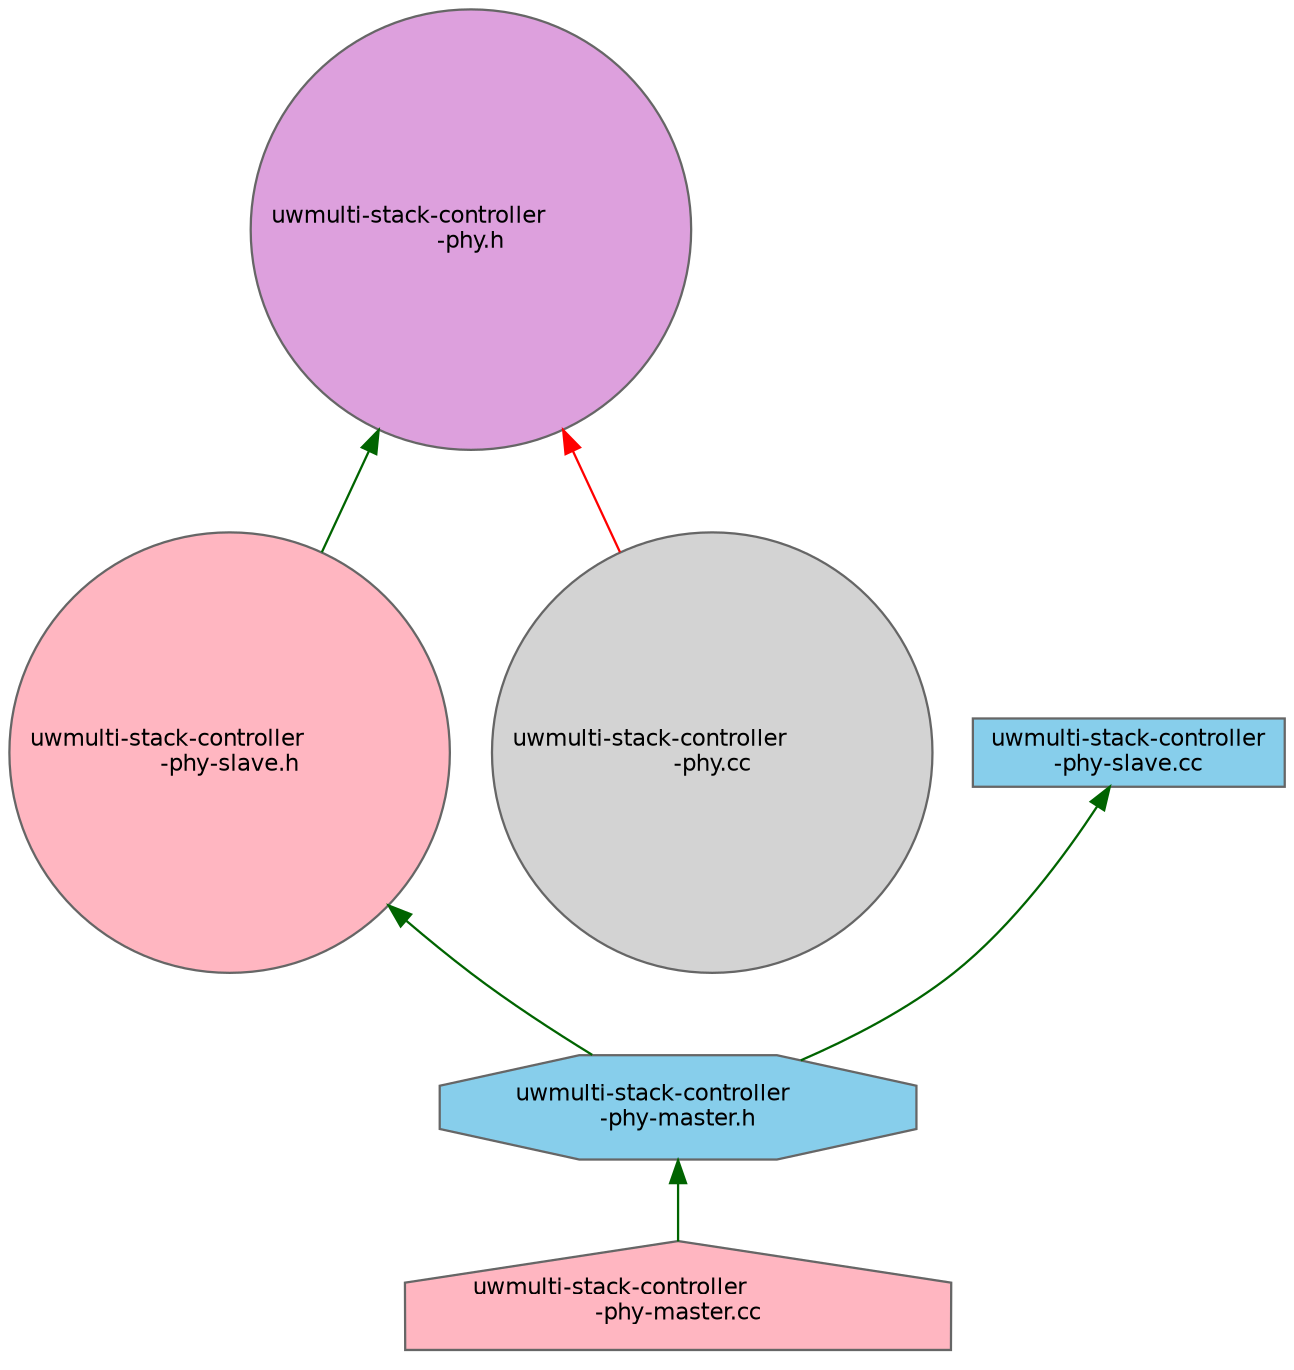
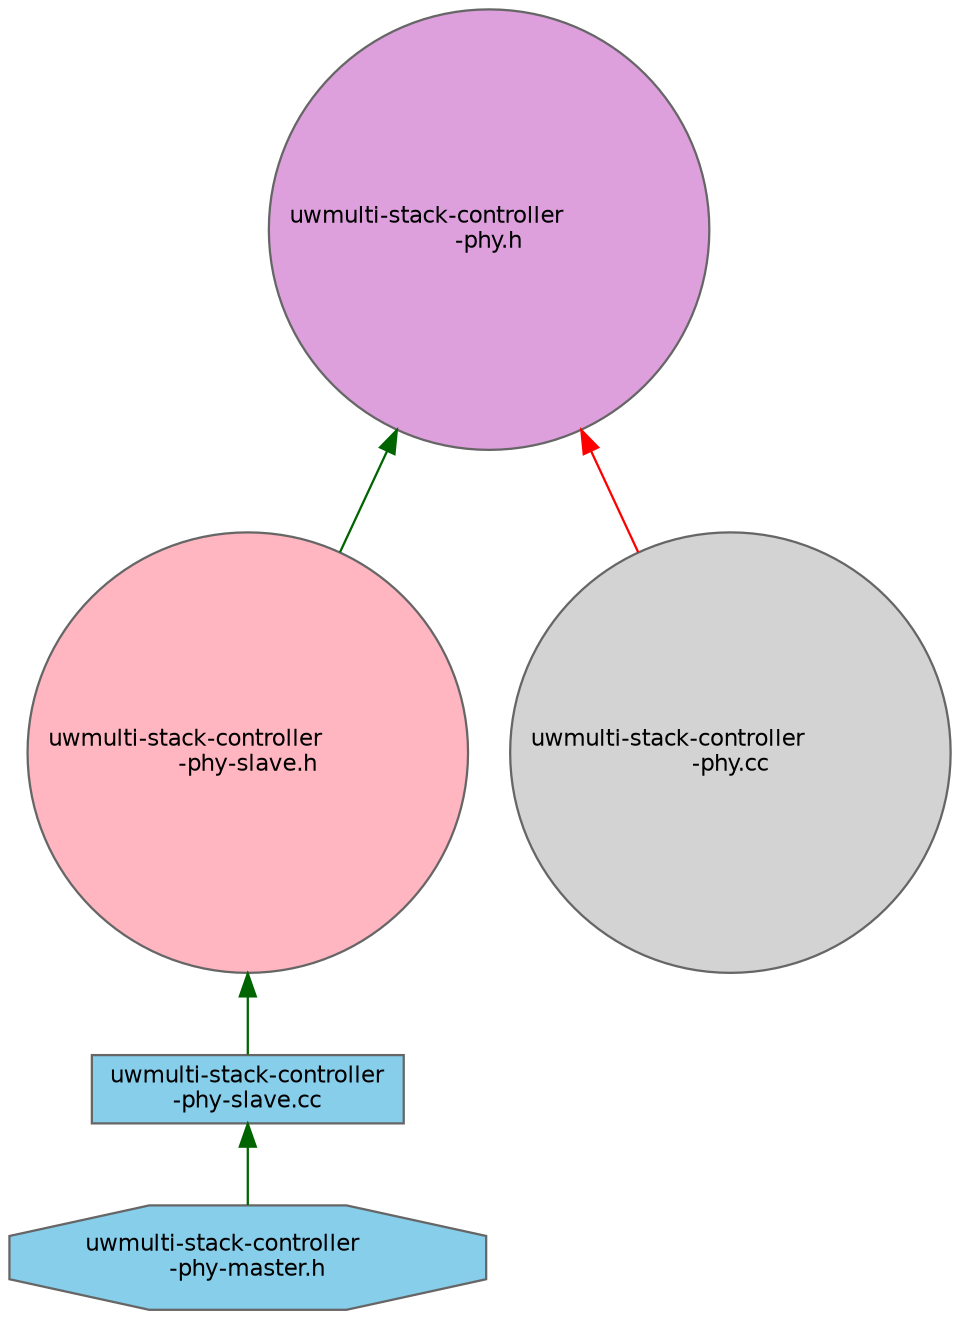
(496, 992) -> (248, 1026)
(678, 1301) -> none
